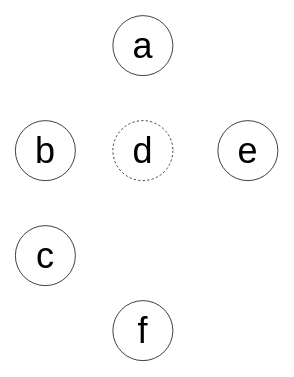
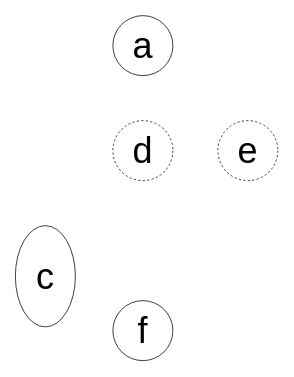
(45, 150) -> none
(248, 150) -> (248, 150)
(45, 255) -> (45, 276)
